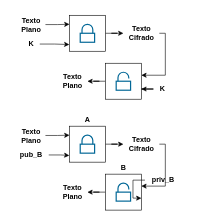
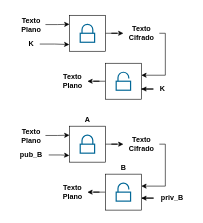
(163, 180) -> (172, 198)
